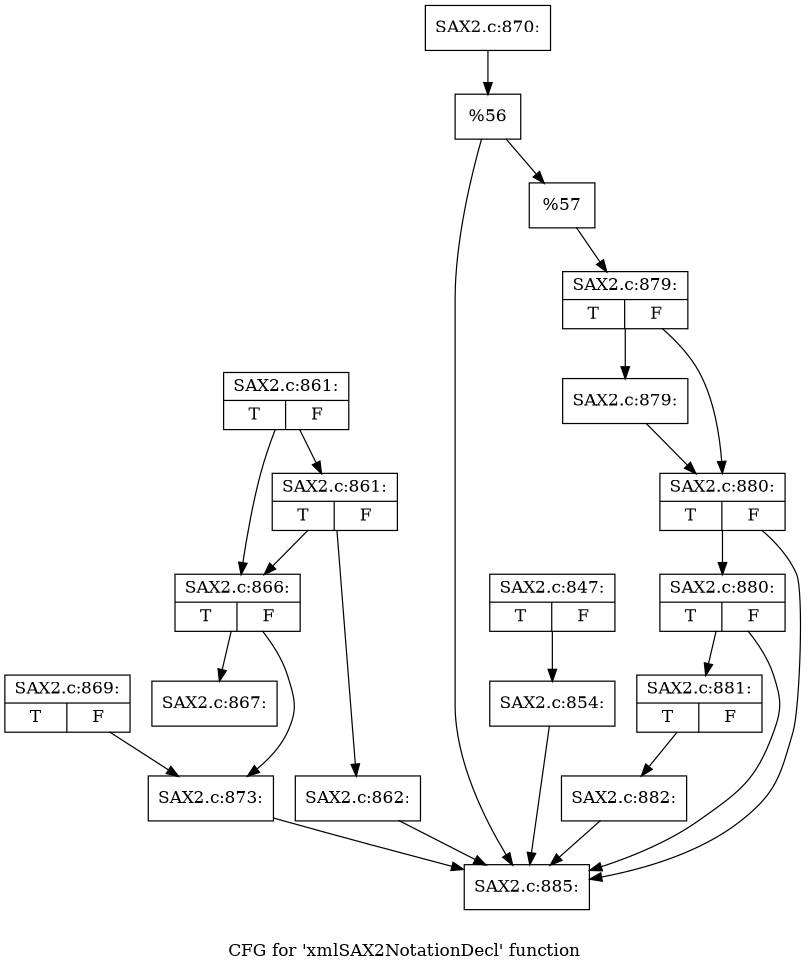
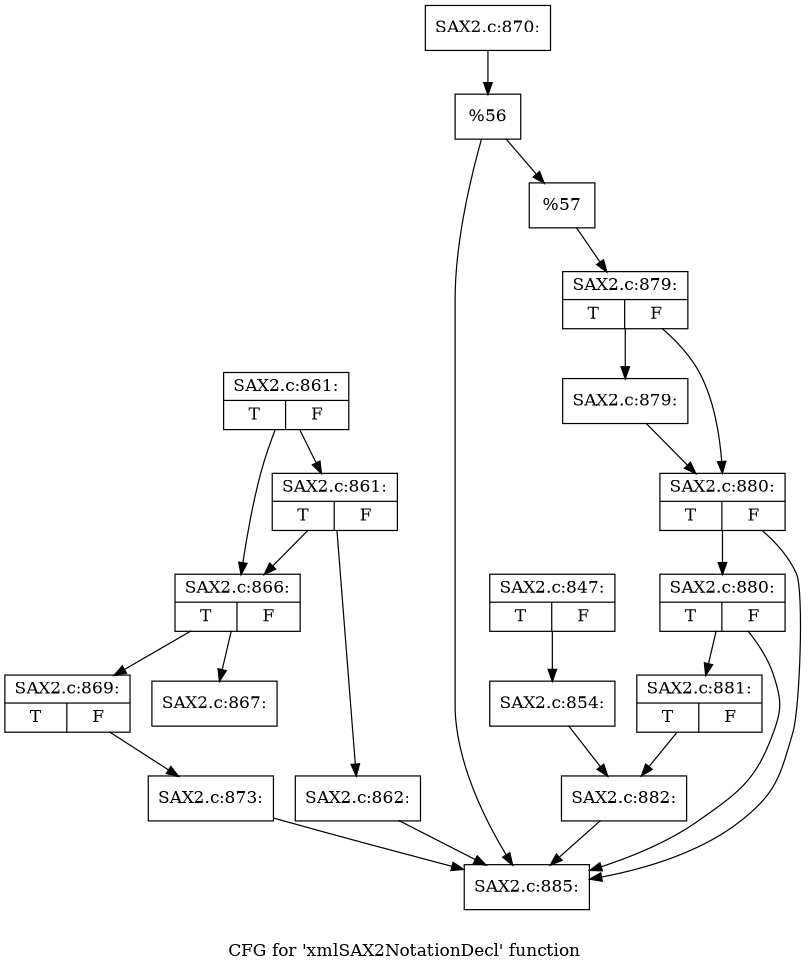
(294, 702) -> (158, 650)
(540, 789) -> (584, 746)
